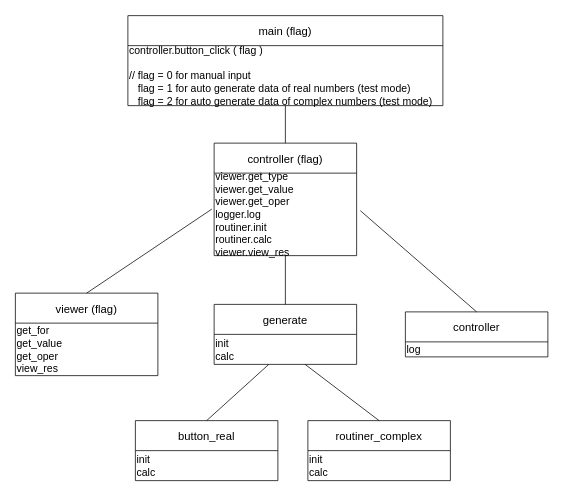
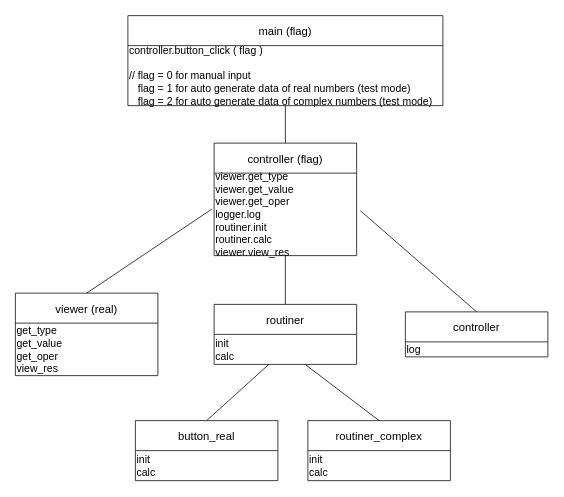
(86, 309) -> (86, 309)
(285, 320) -> (285, 320)
(38, 349) -> (38, 349)
